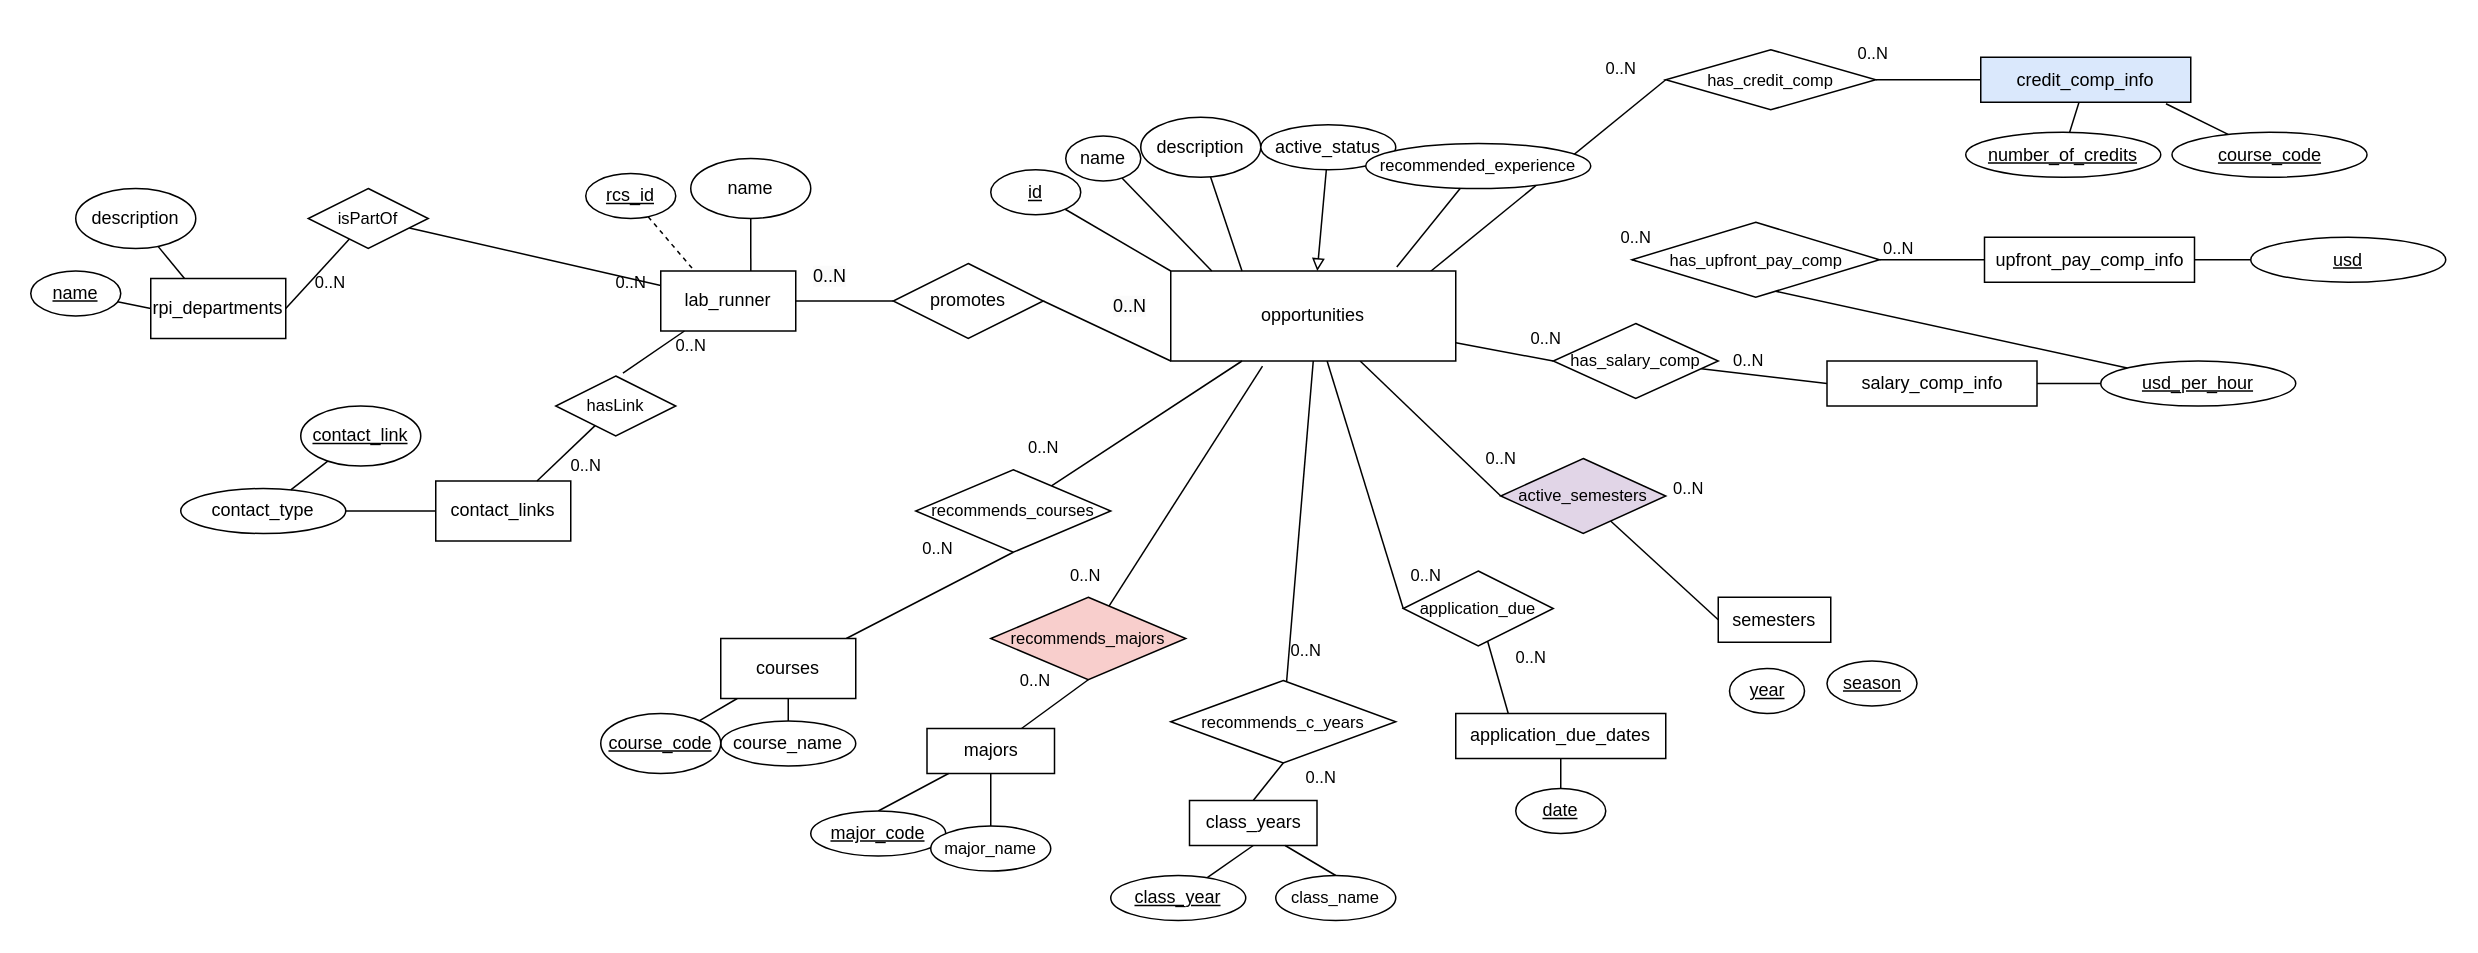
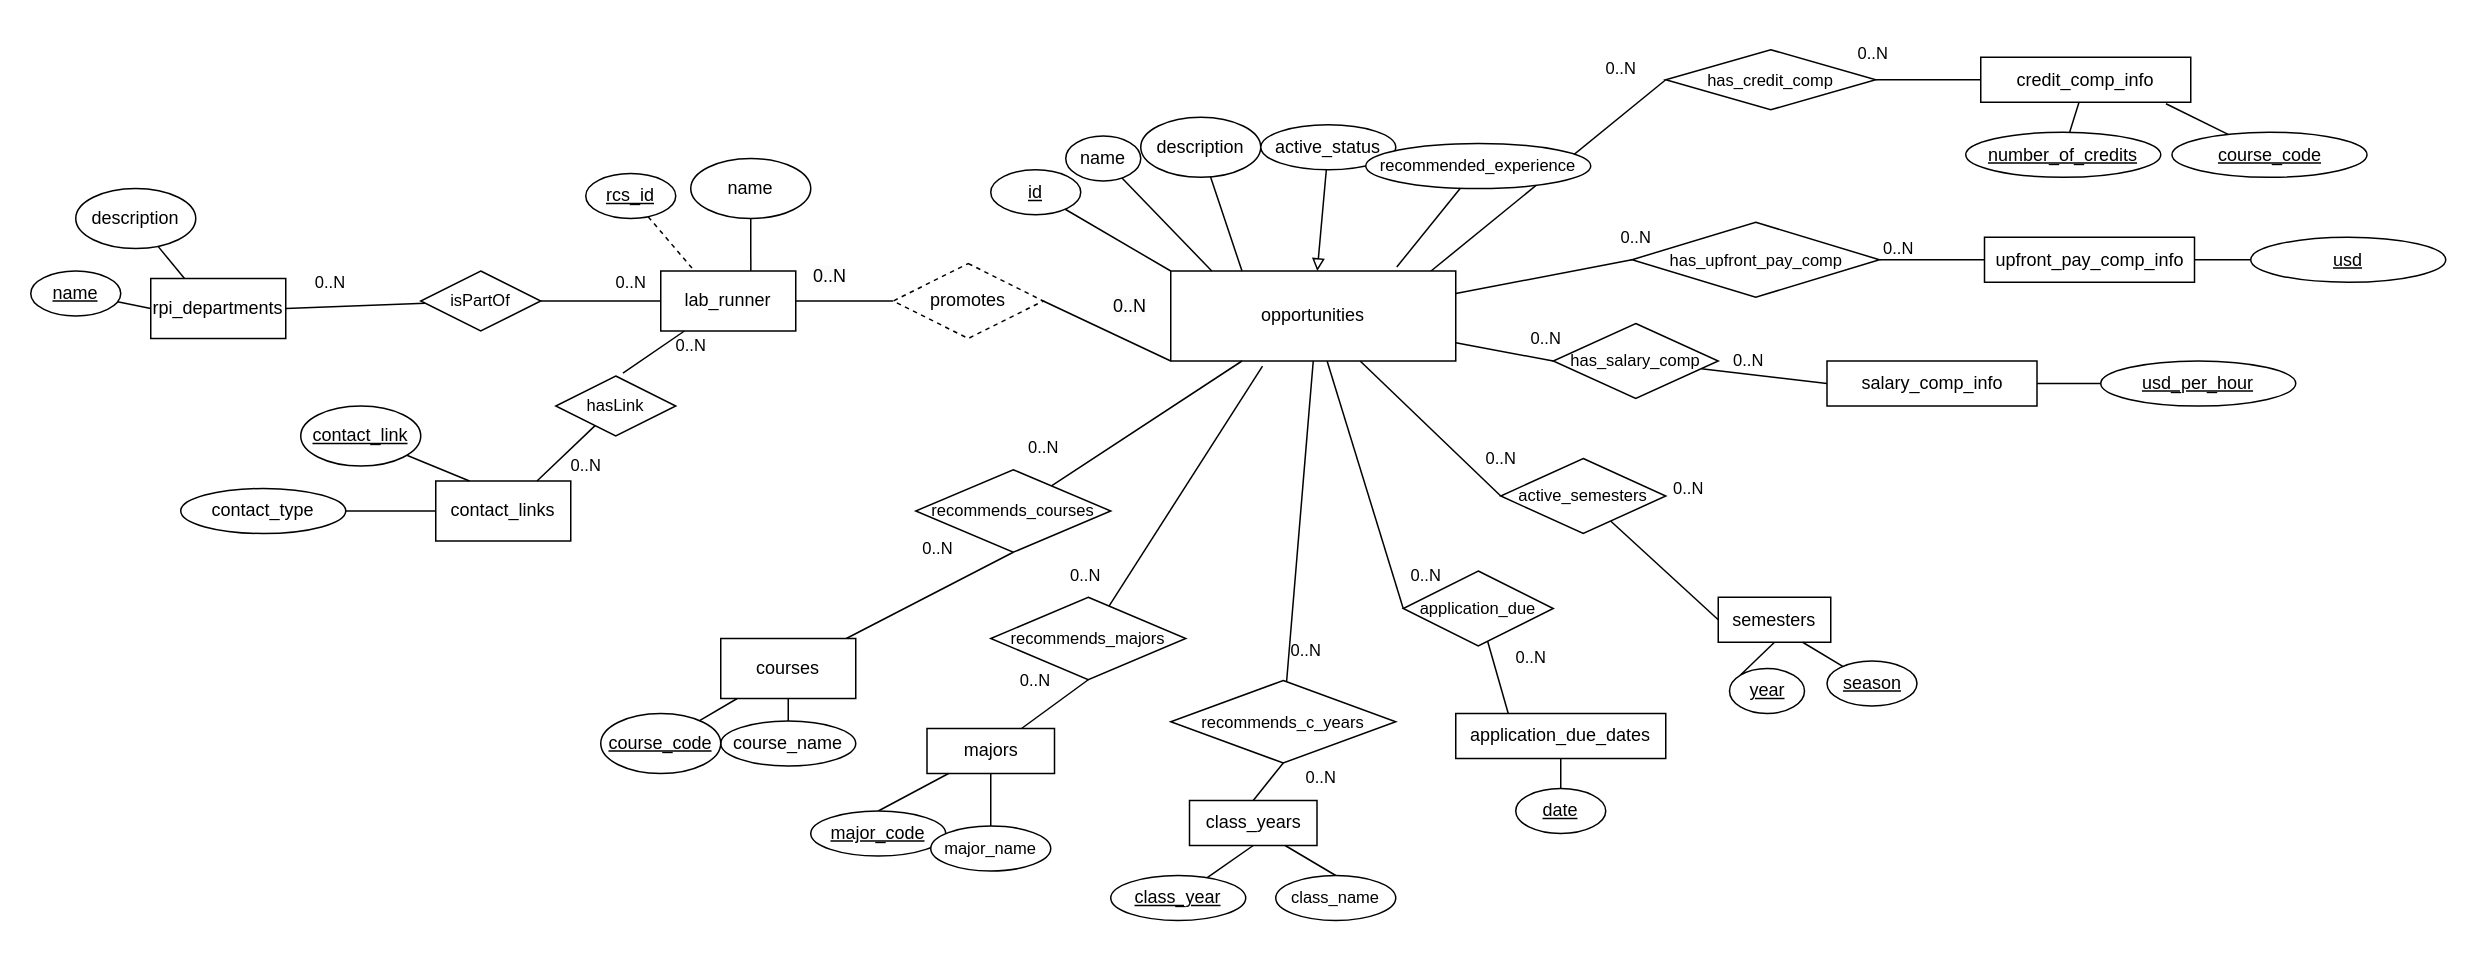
(2086, 80) -> (2086, 80)
(368, 218) -> (481, 301)
(968, 301) -> (968, 301)
(1950, 329) -> (1544, 276)
(309, 475) -> (438, 468)
(1583, 496) -> (1583, 496)
(1088, 638) -> (1088, 638)
none -> (1823, 654)
none -> (1757, 659)
